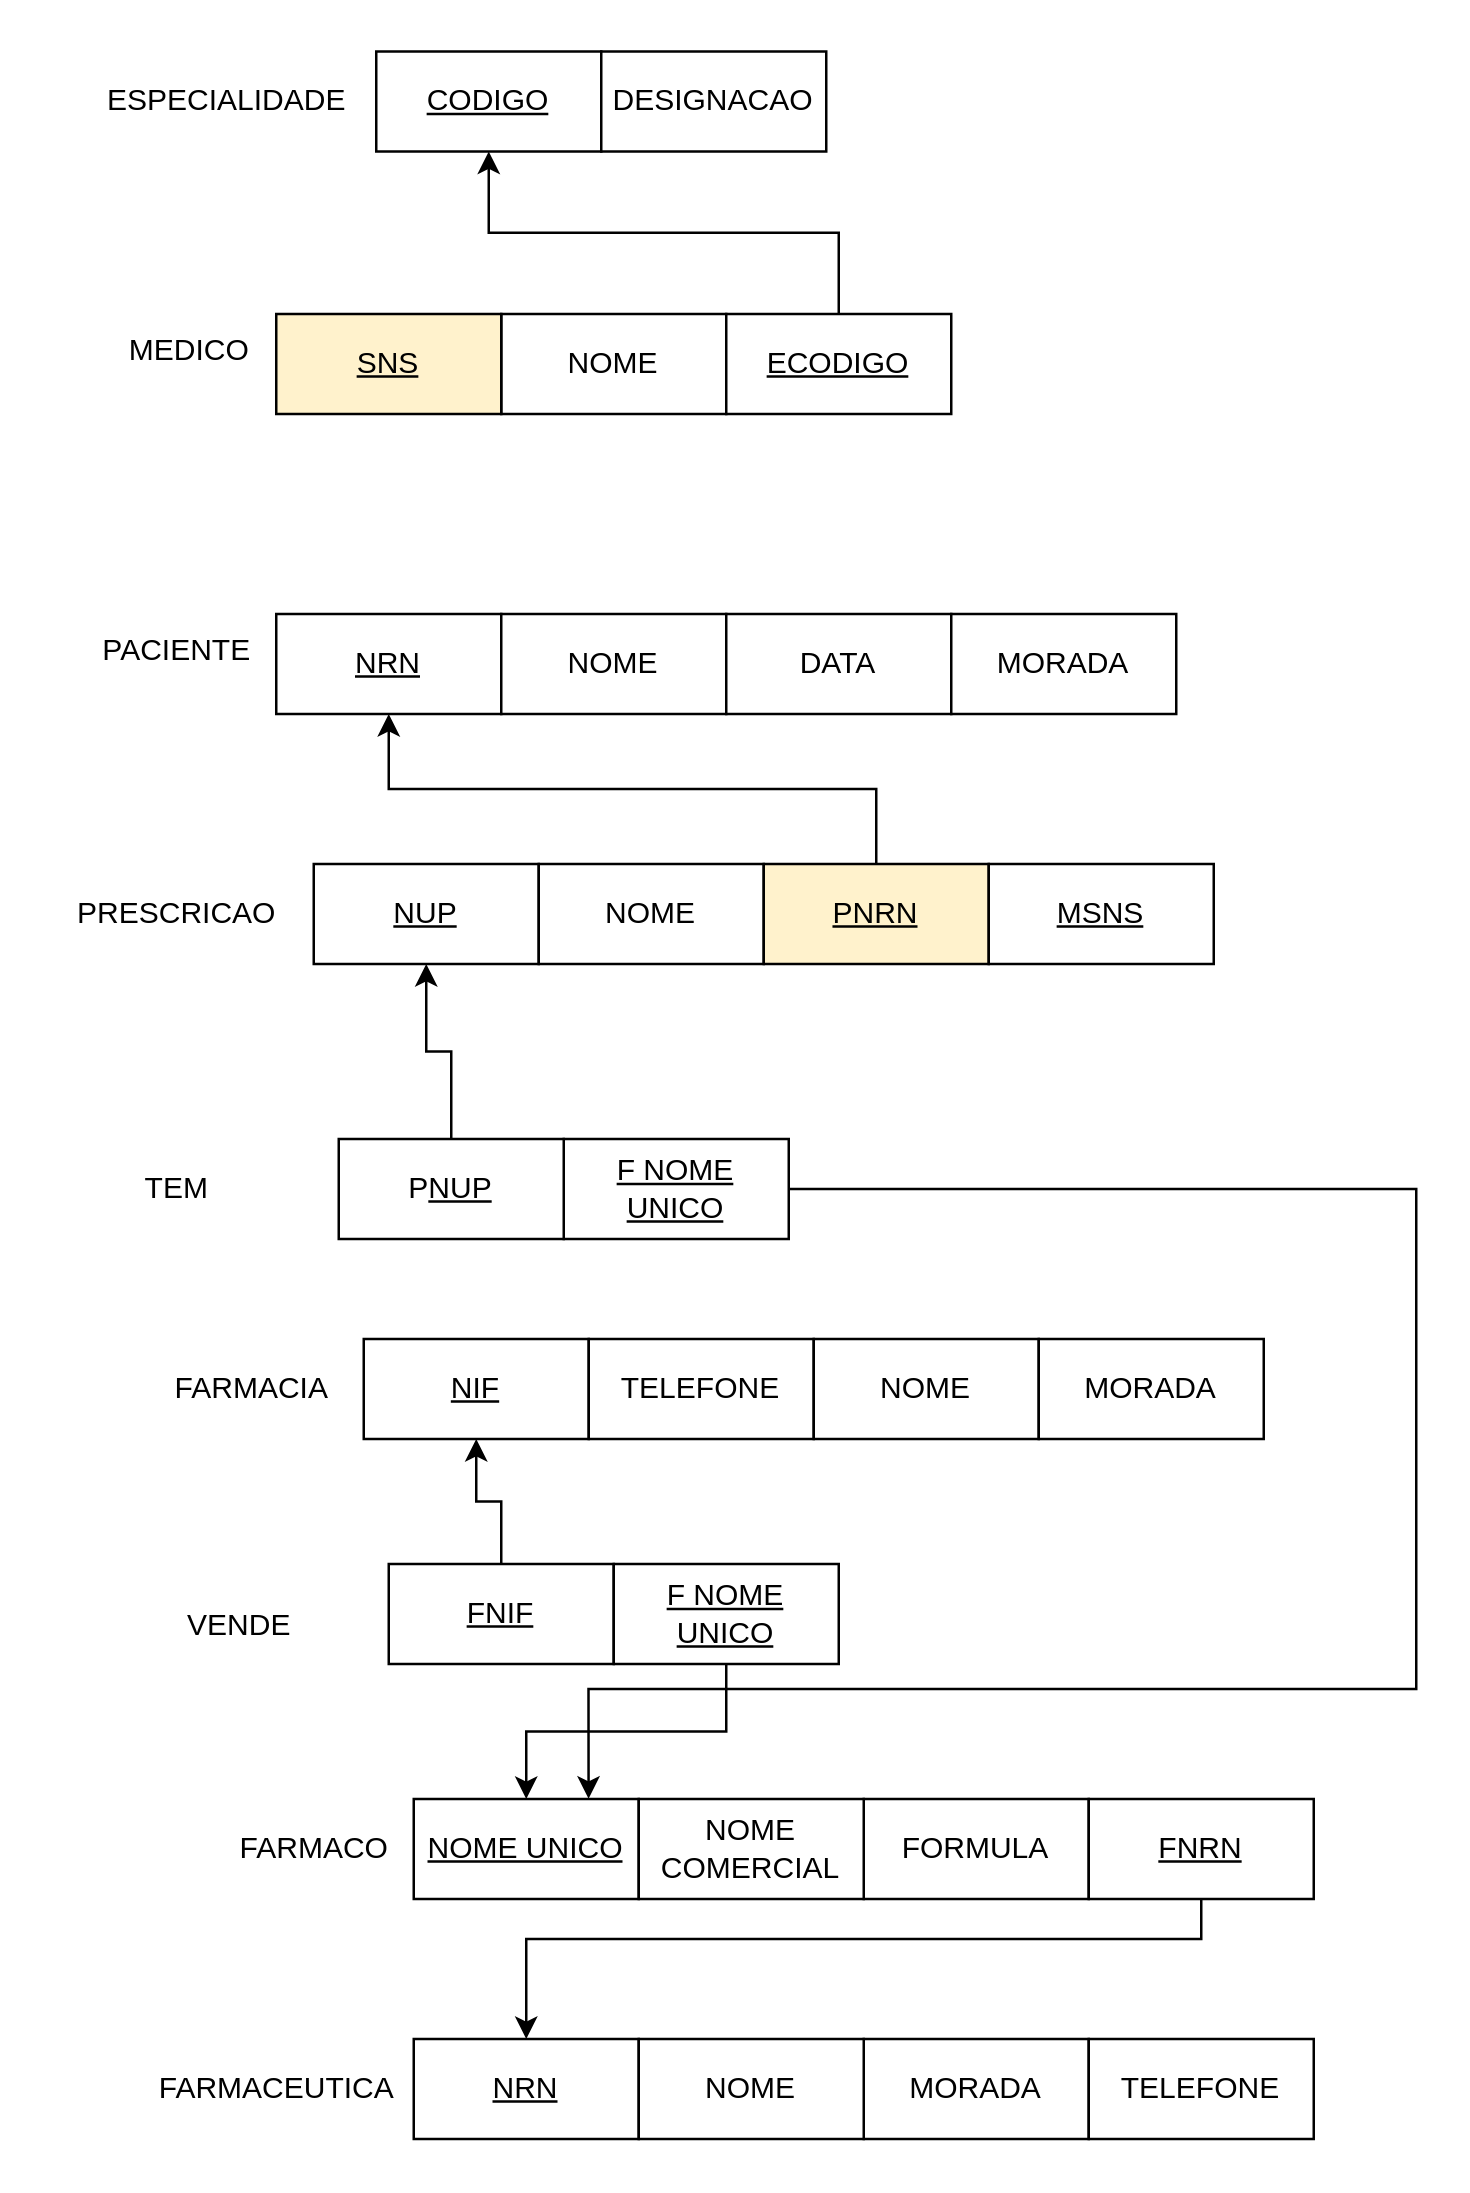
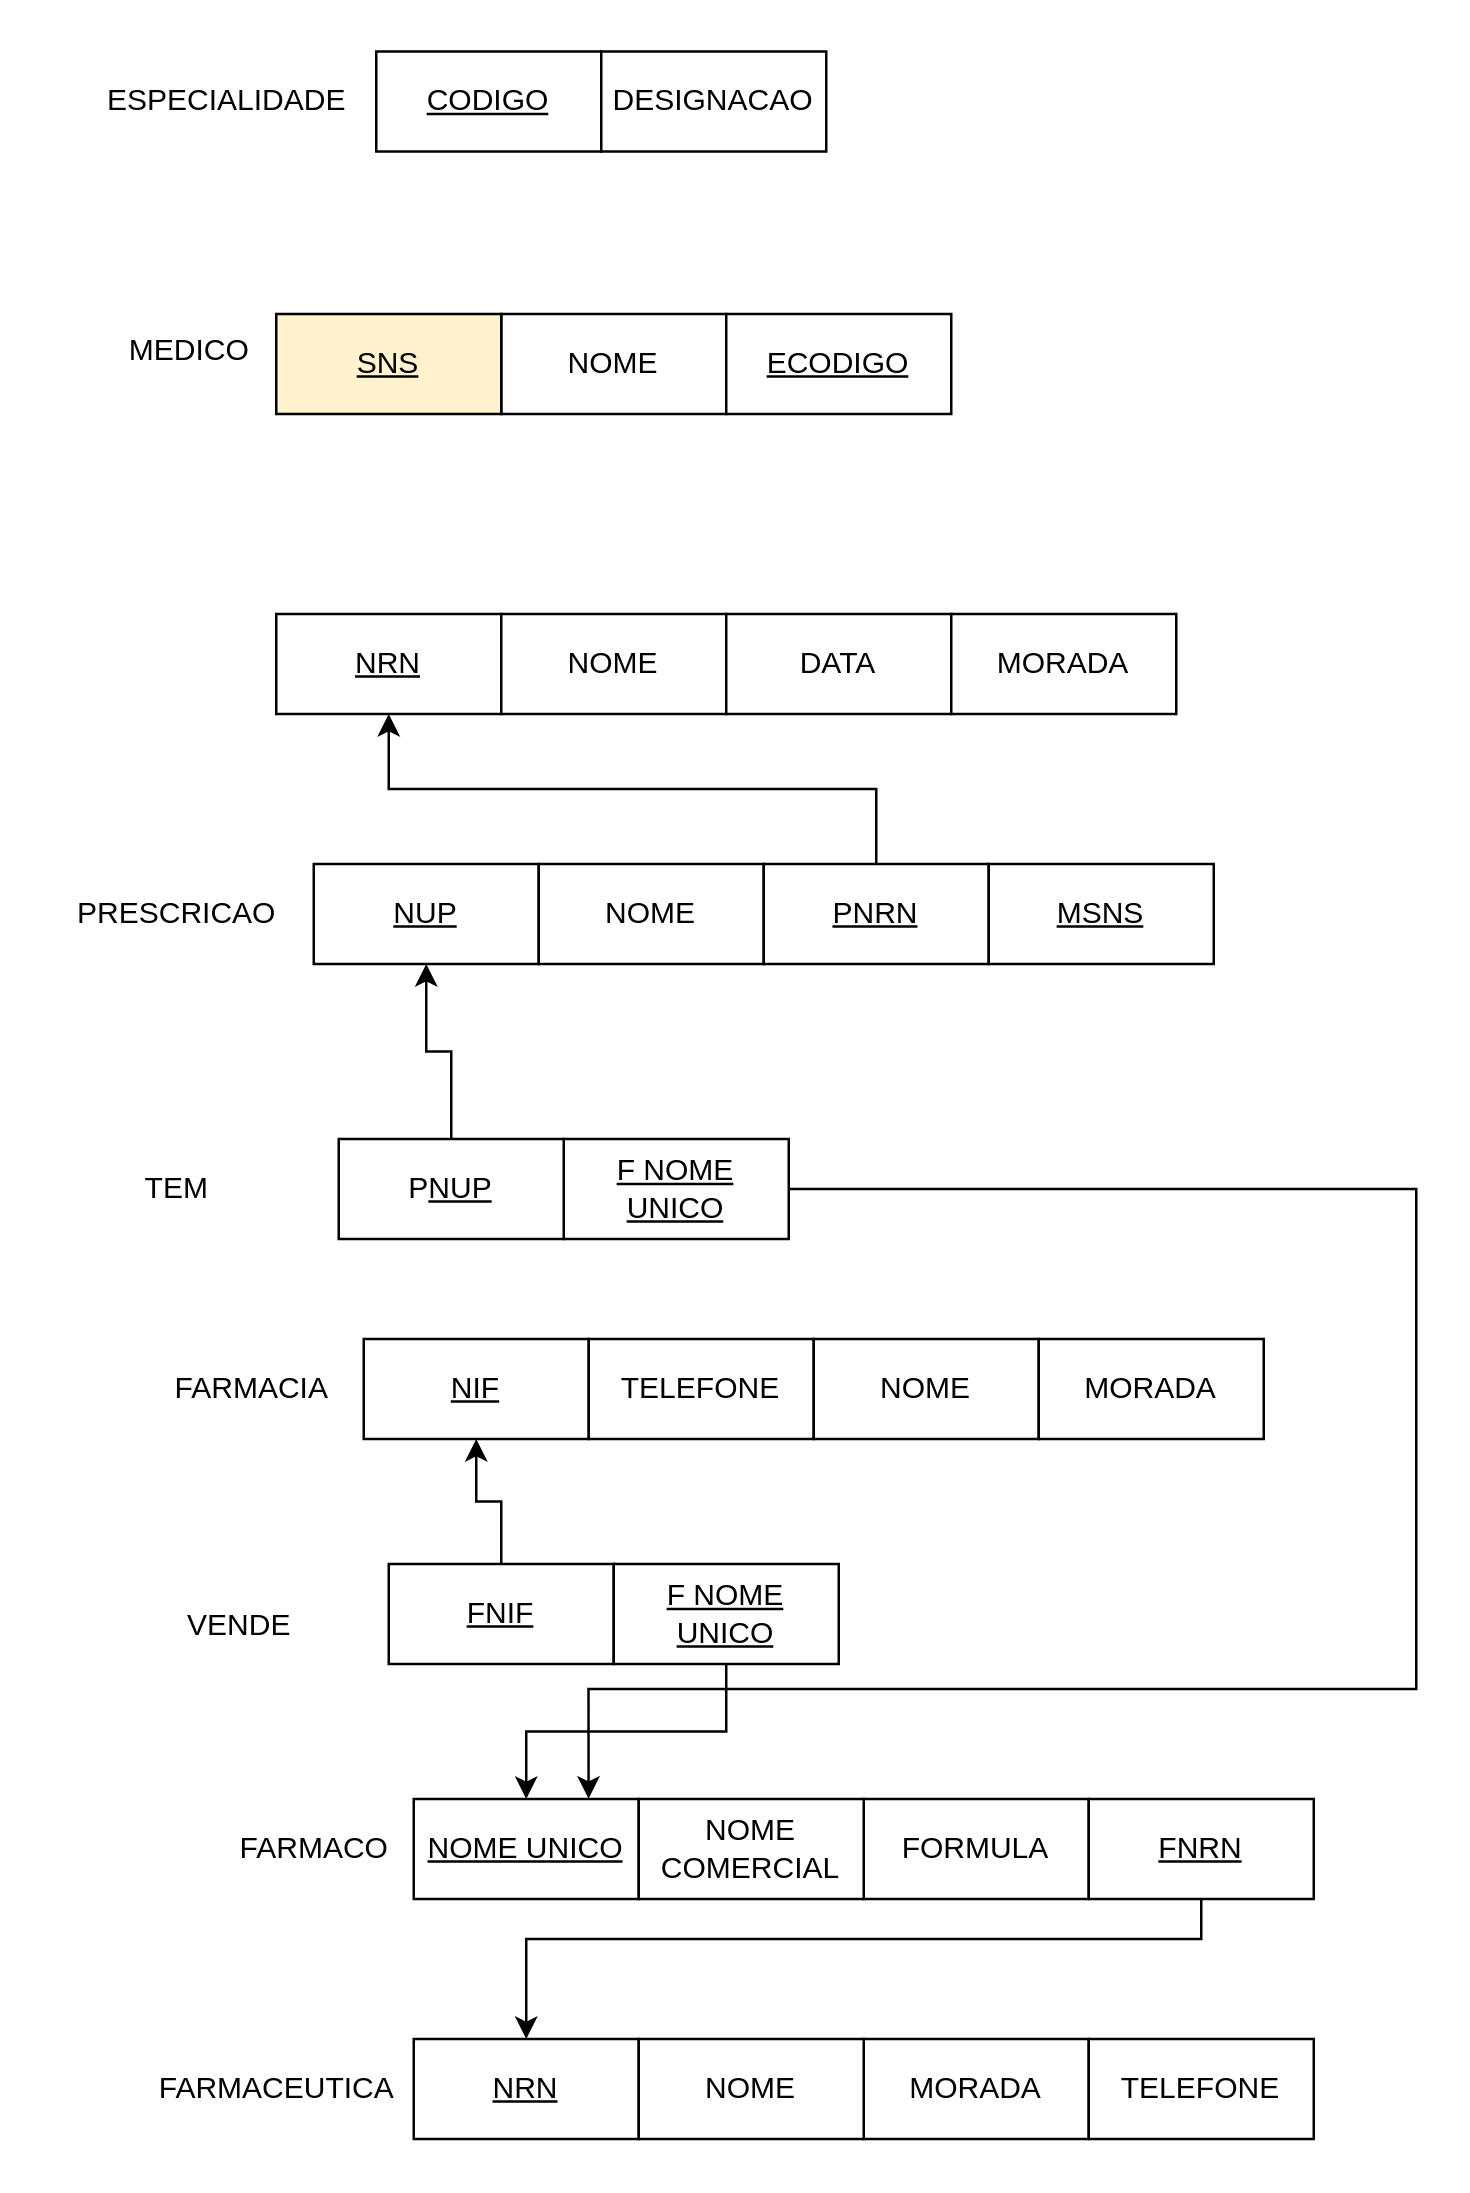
(672, 233) -> none
(176, 651) -> none
(876, 914) -> (876, 914)
